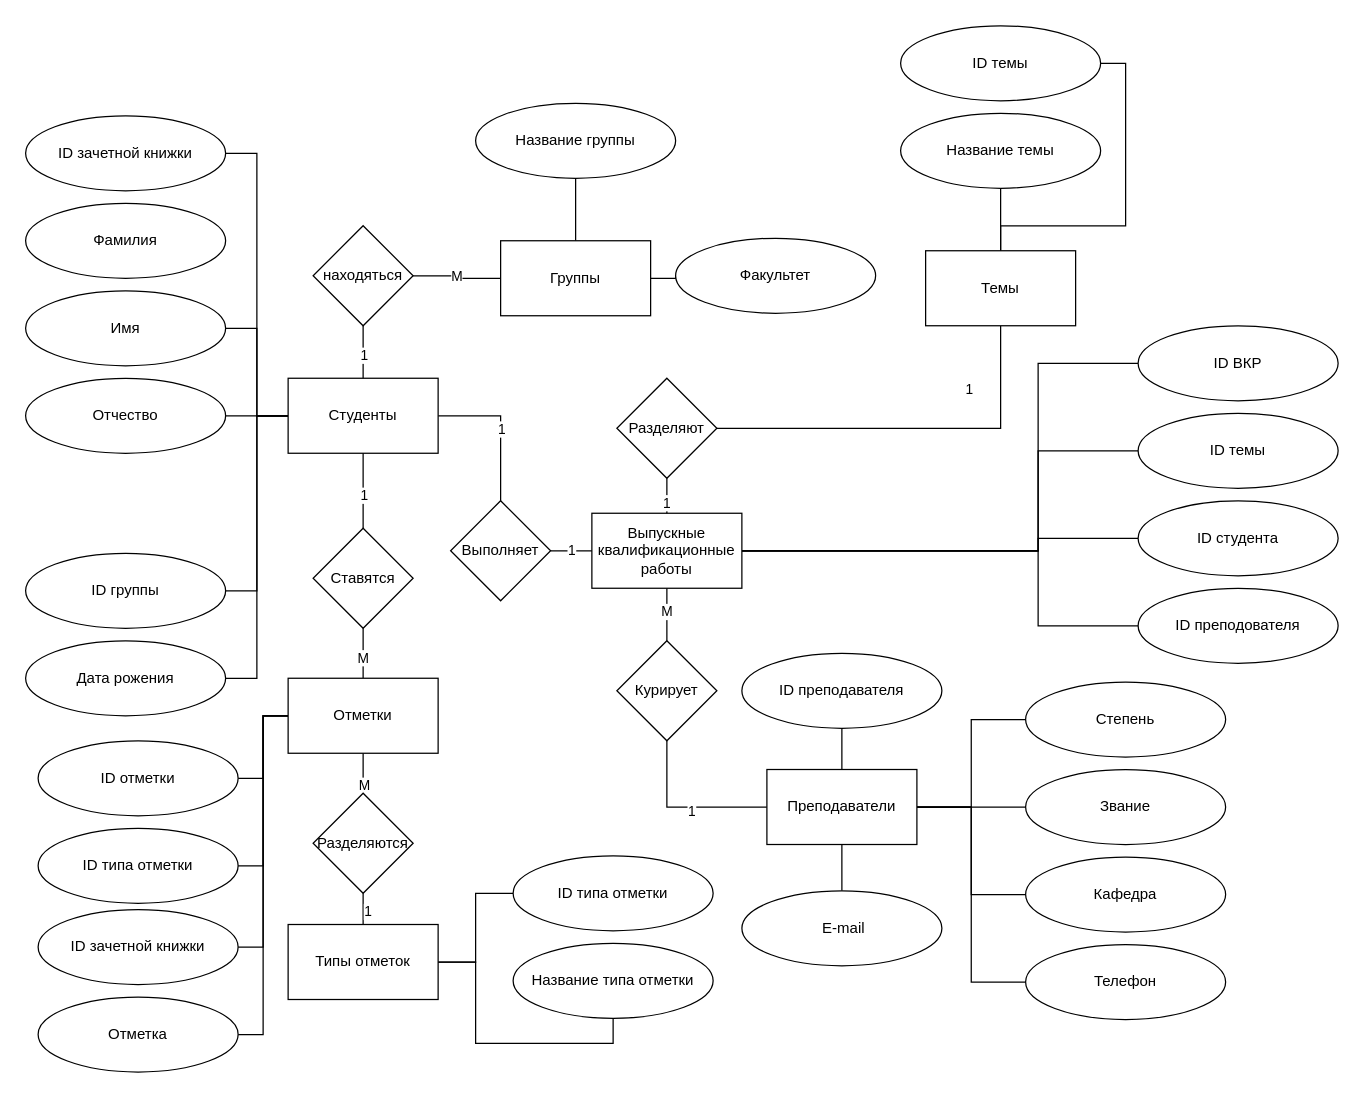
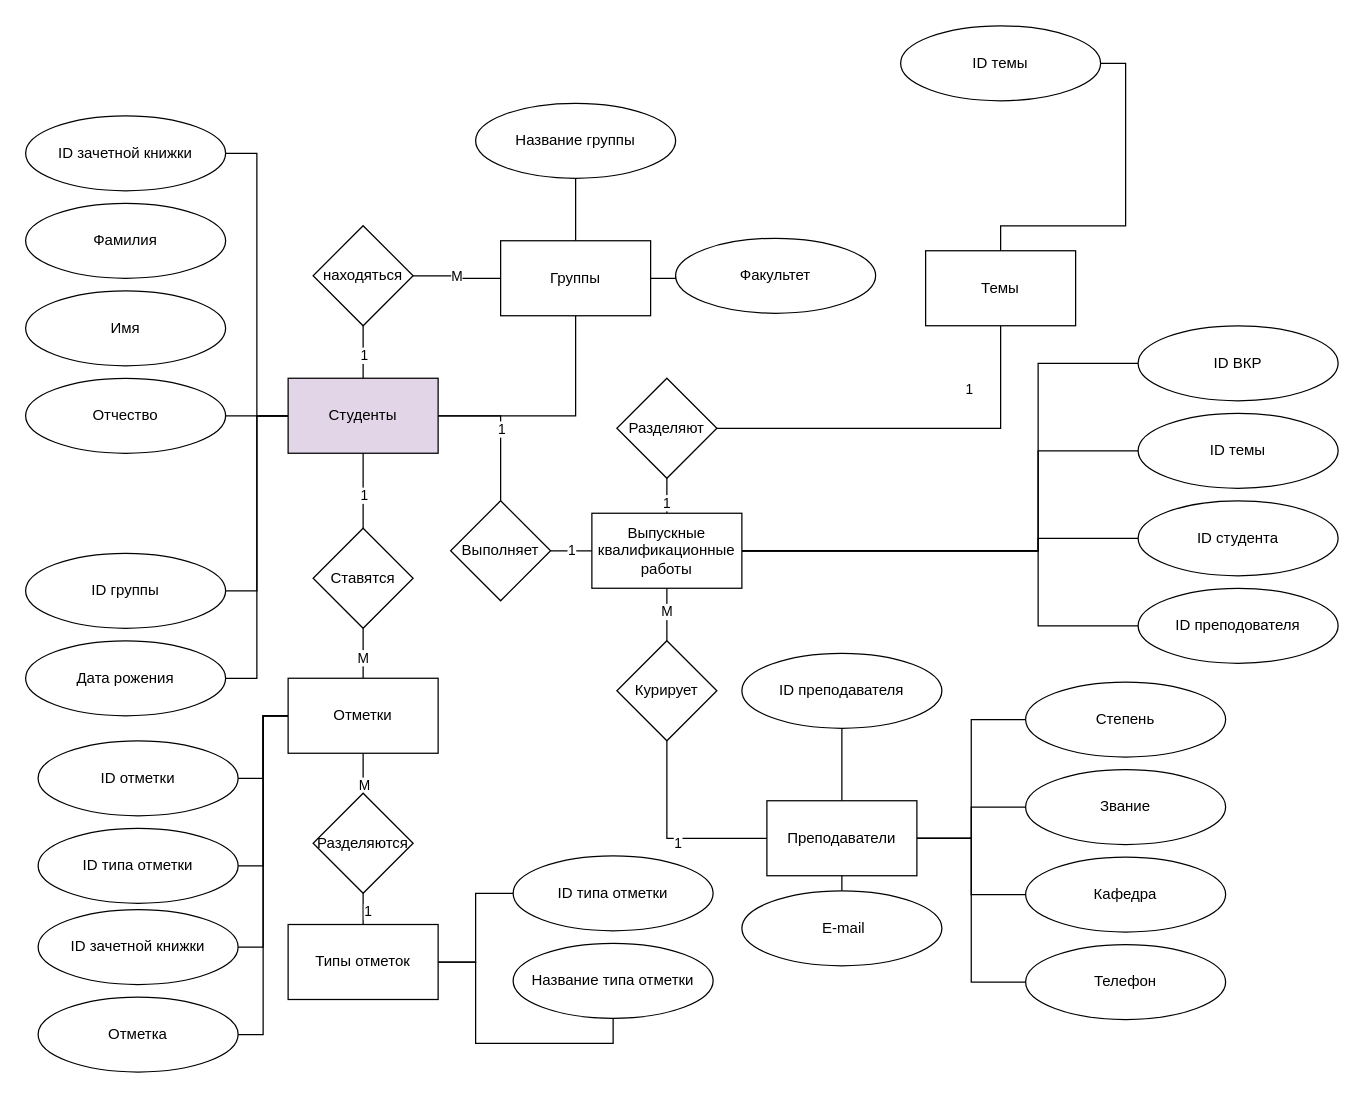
(1001, 151) -> none
(1001, 206) -> none
(240, 328) -> (576, 402)
(363, 416) -> (363, 416)
(842, 807) -> (842, 838)
